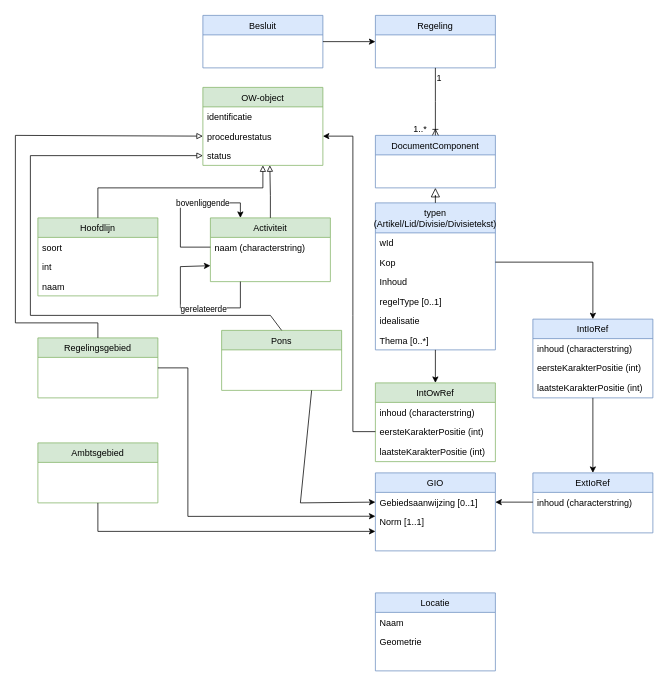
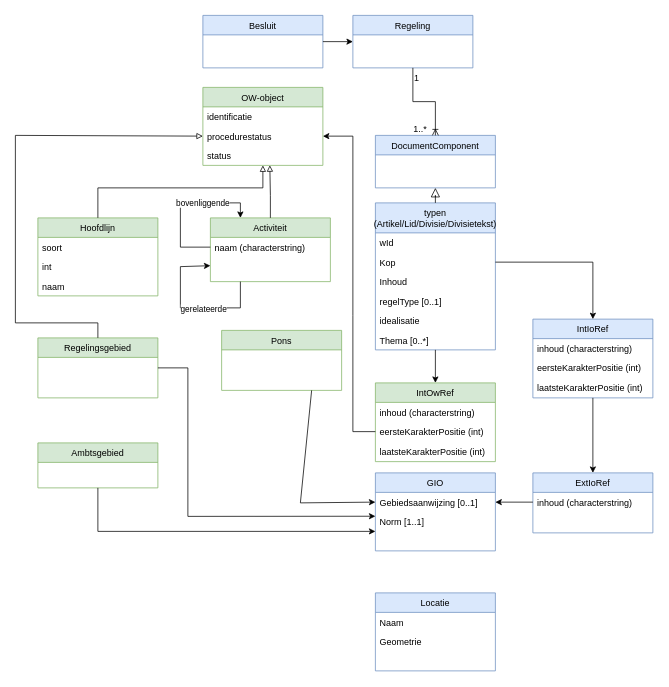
(435, 42) -> (413, 42)
(30, 282) -> none
(98, 473) -> (98, 465)
